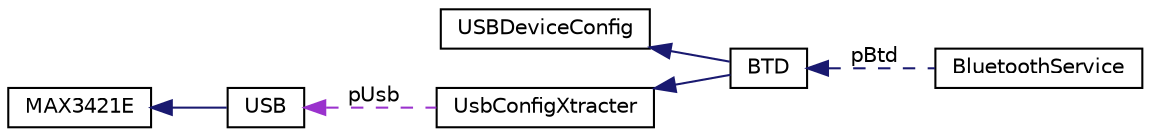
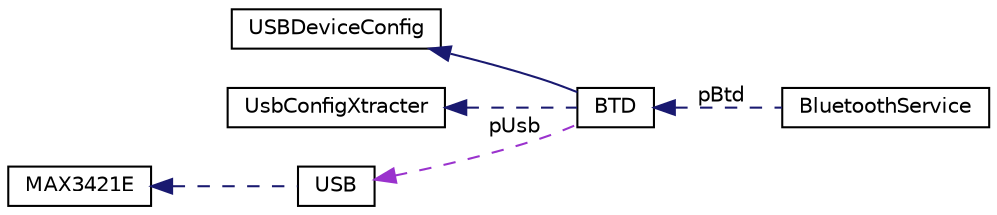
(703, 80) -> (522, 108)
(199, 108) -> (235, 186)
(381, 108) -> (487, 154)
